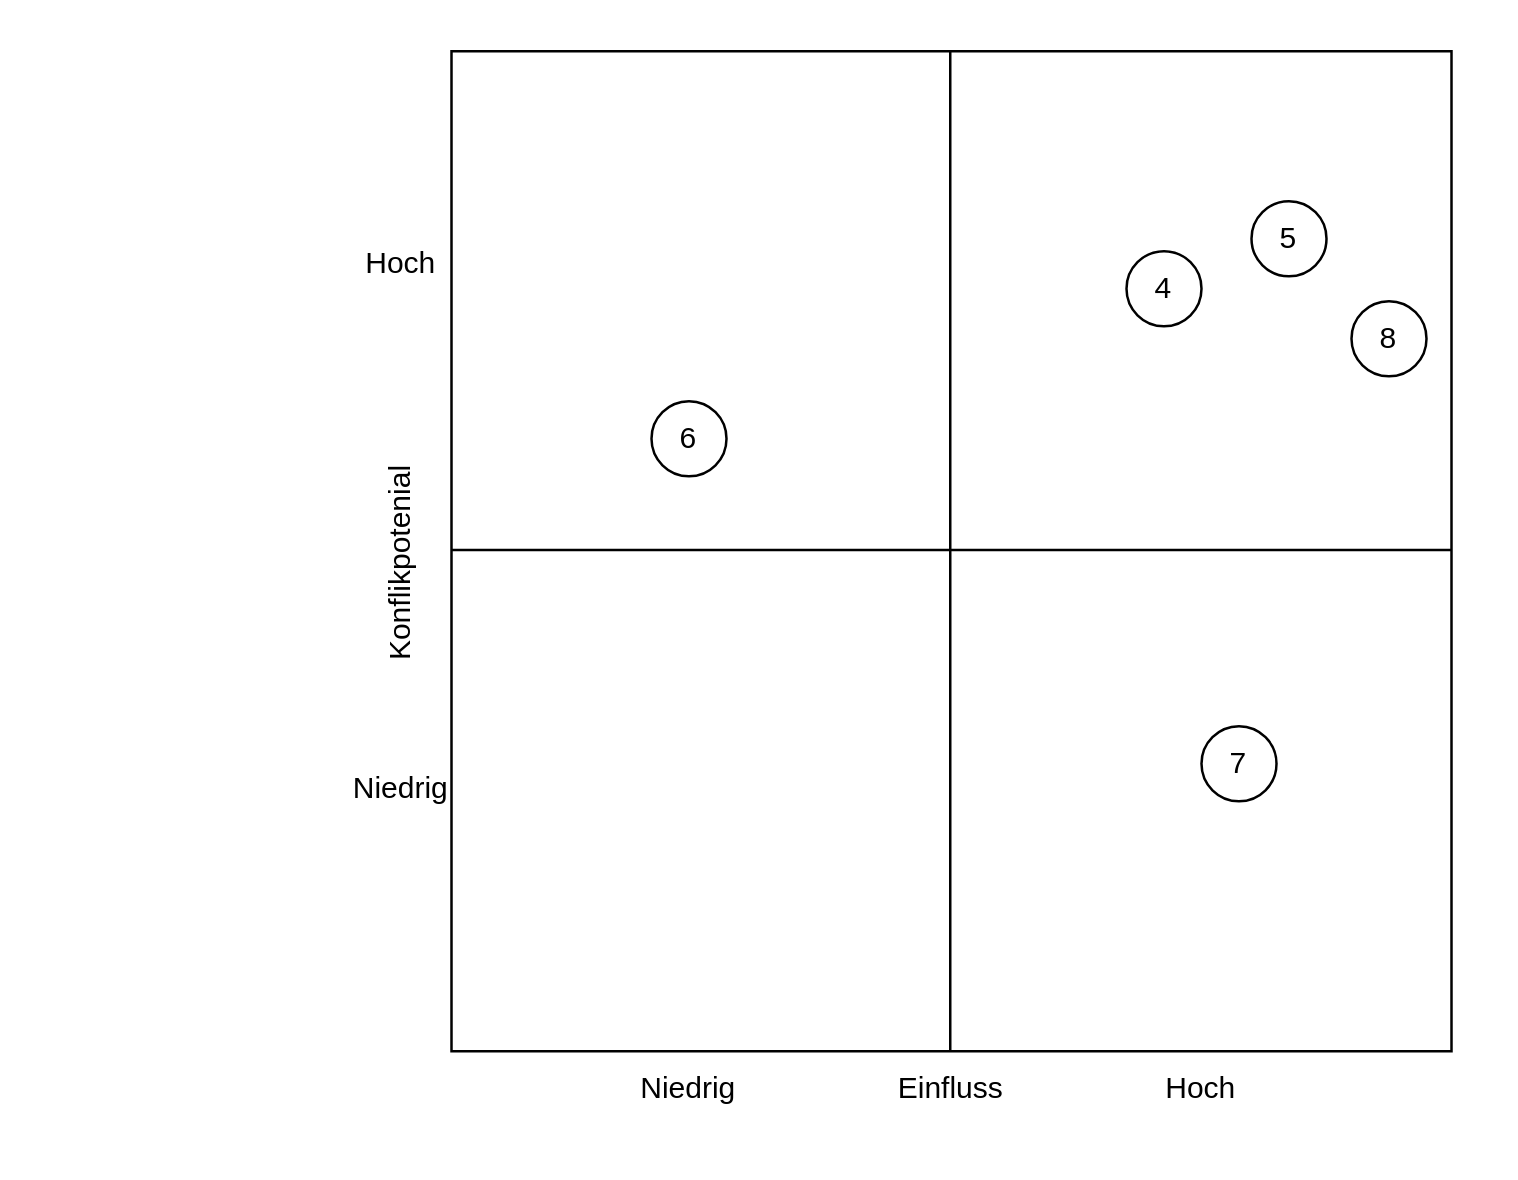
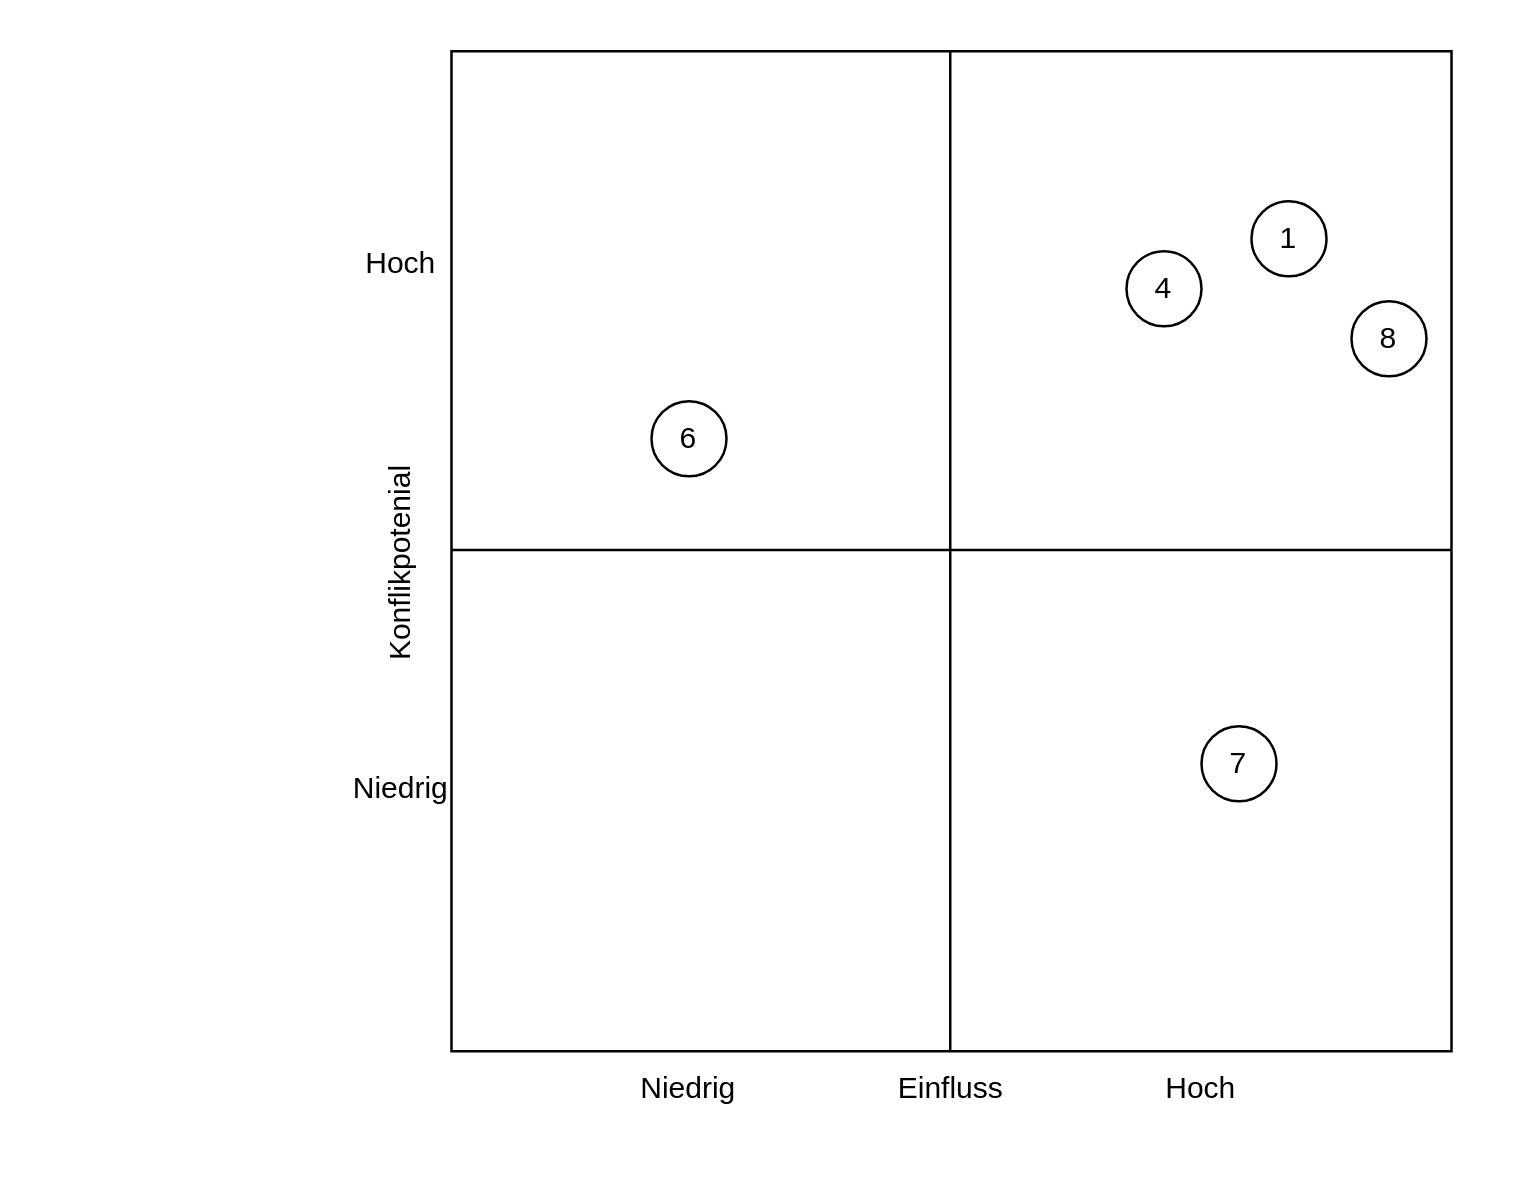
(1289, 239) -> (1289, 239)
